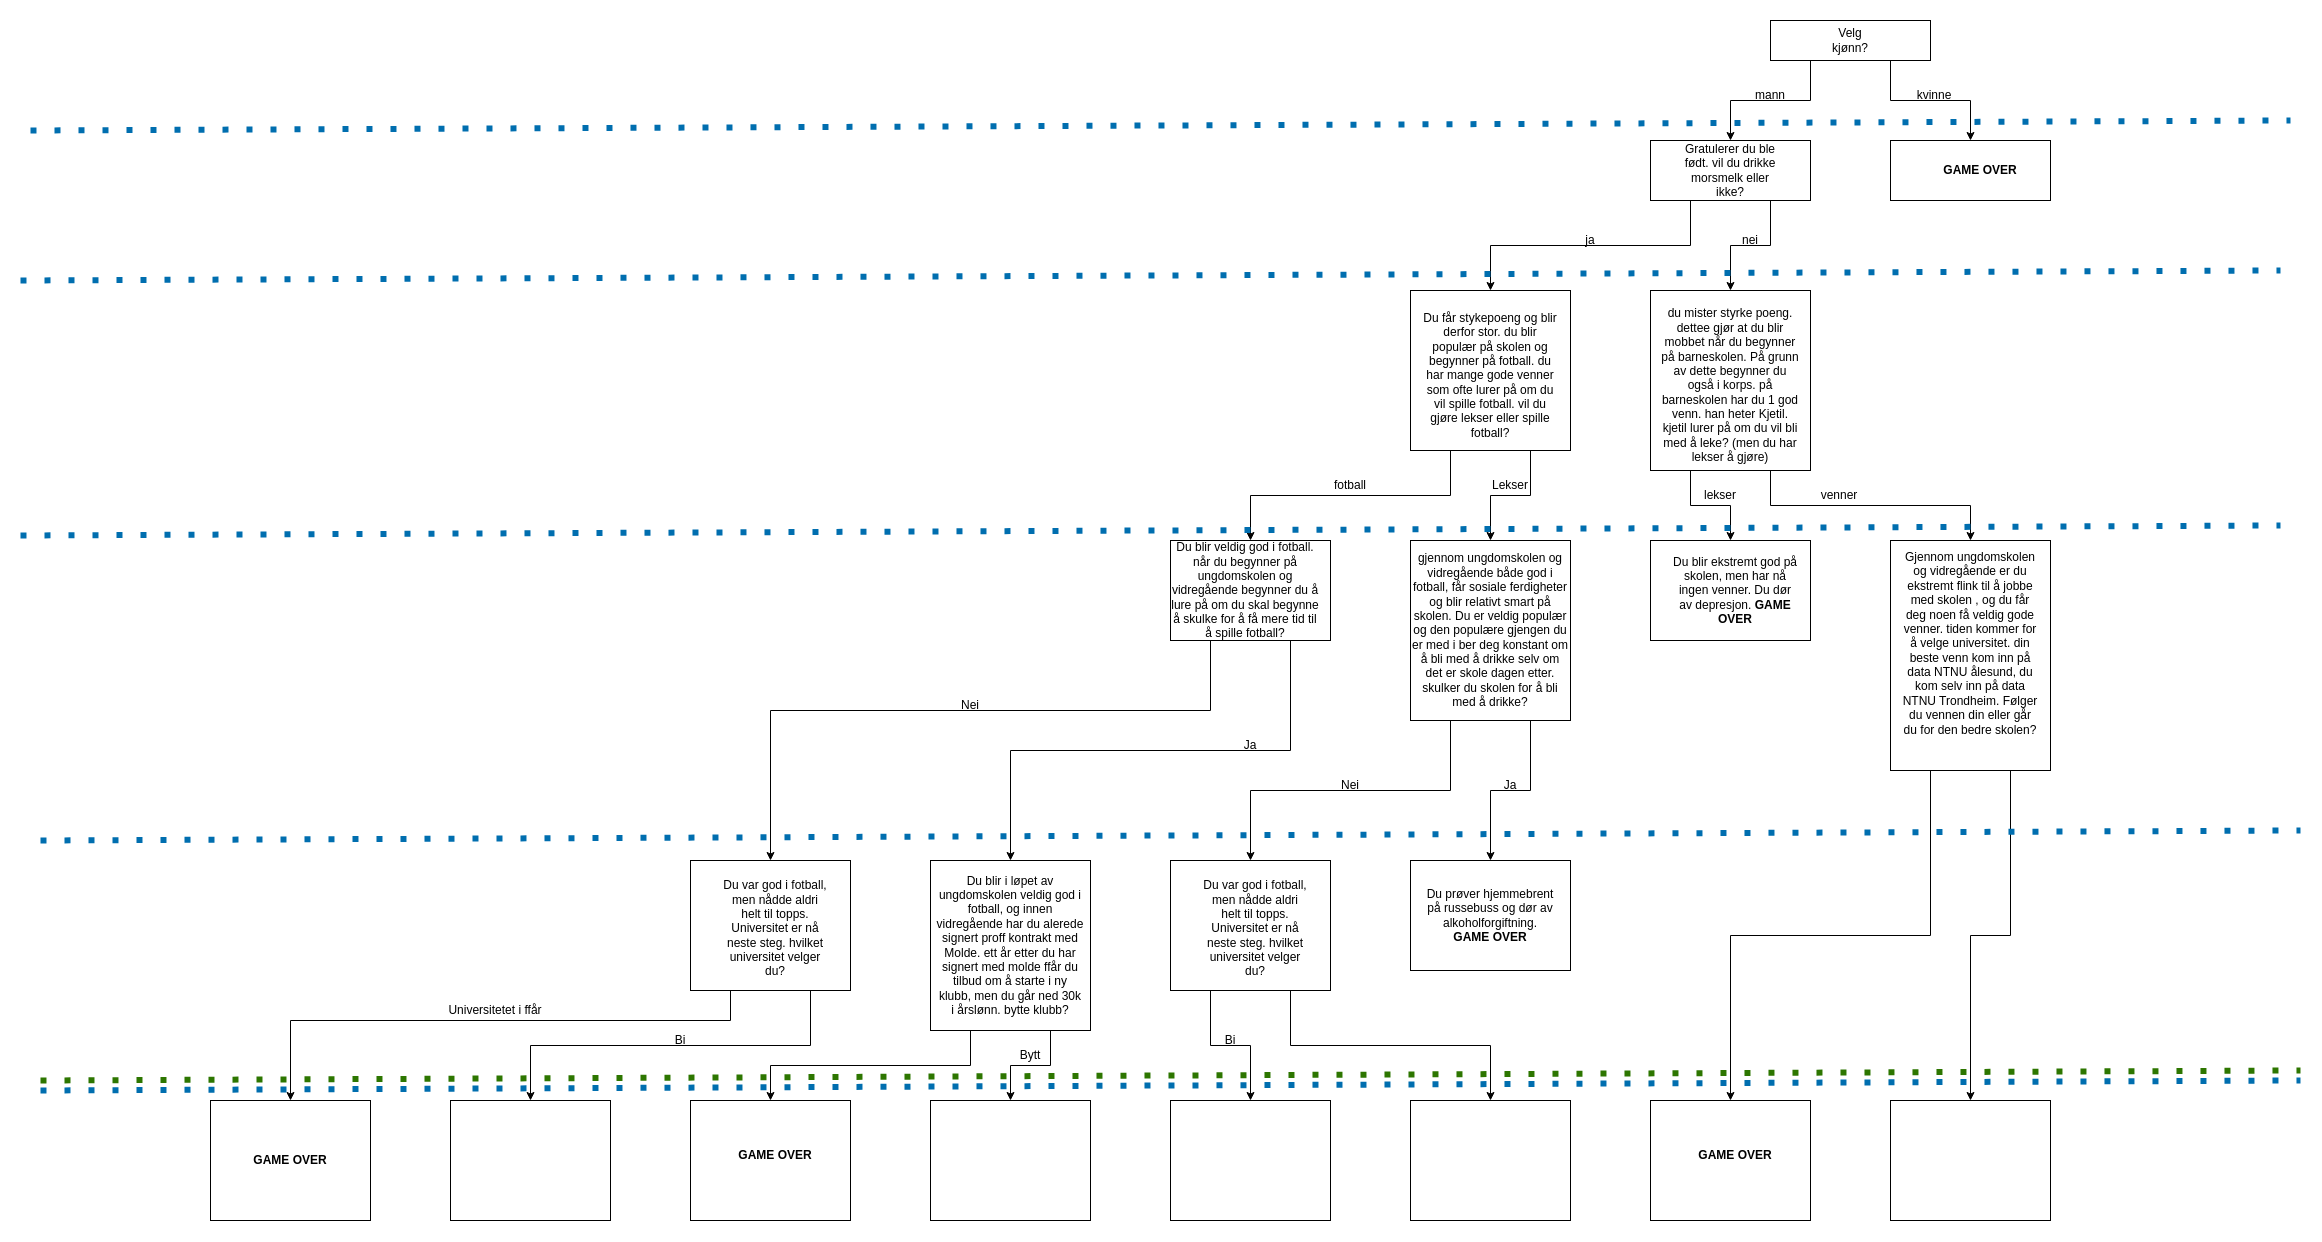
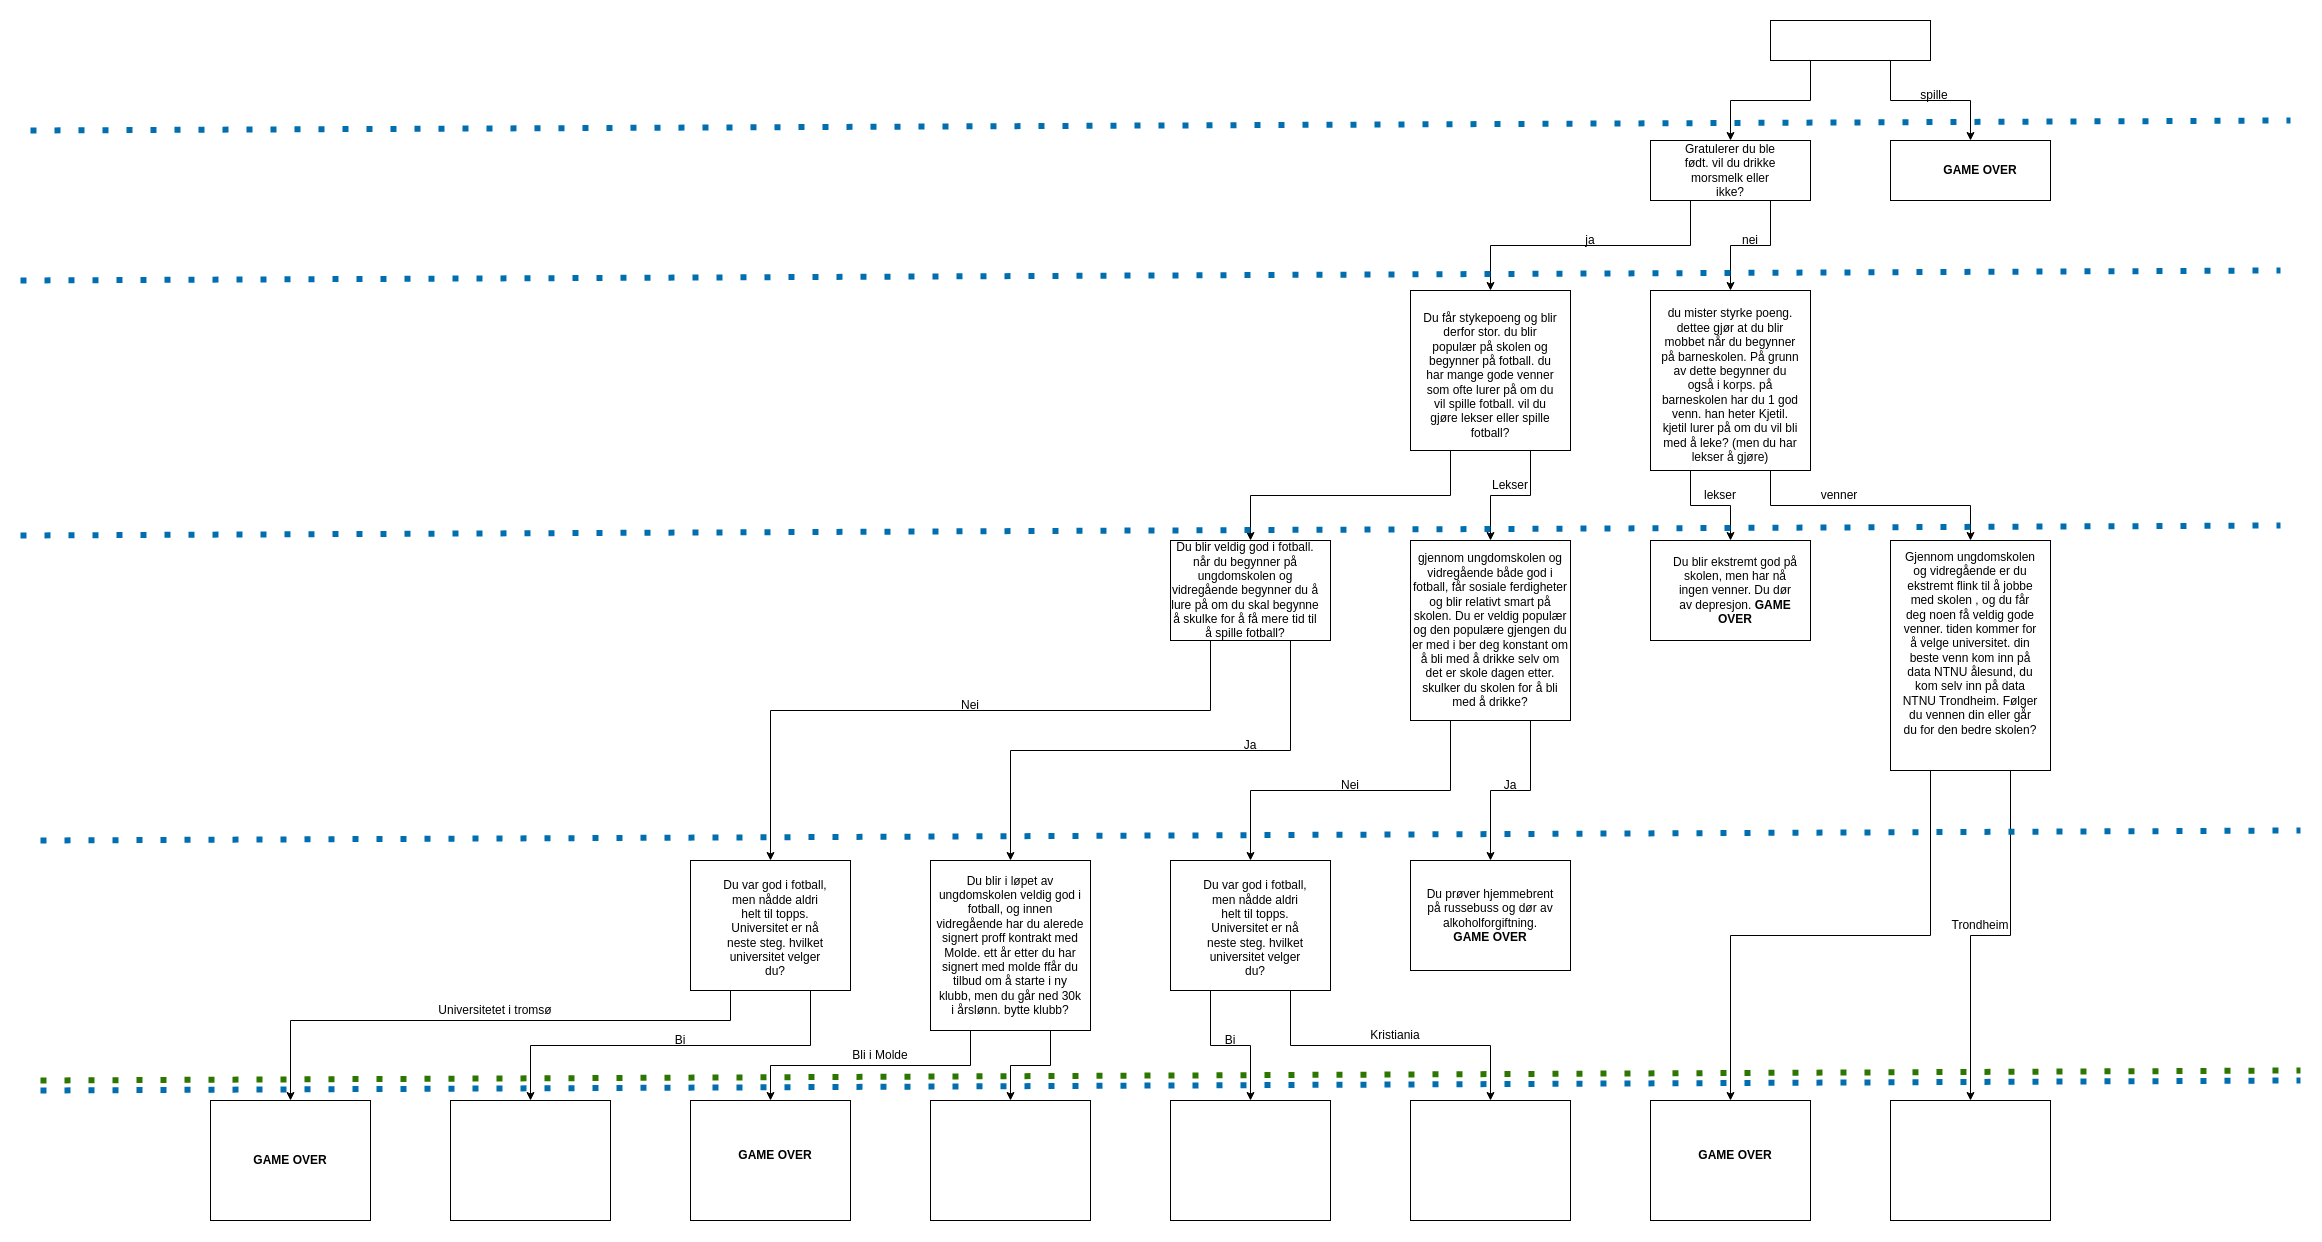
(1851, 41) -> none
(1771, 96) -> none
(1935, 96) -> (1935, 96)
(1351, 486) -> none
none -> (1981, 926)
(496, 1011) -> (496, 1011)
none -> (1396, 1036)
none -> (881, 1056)
(1031, 1056) -> none
